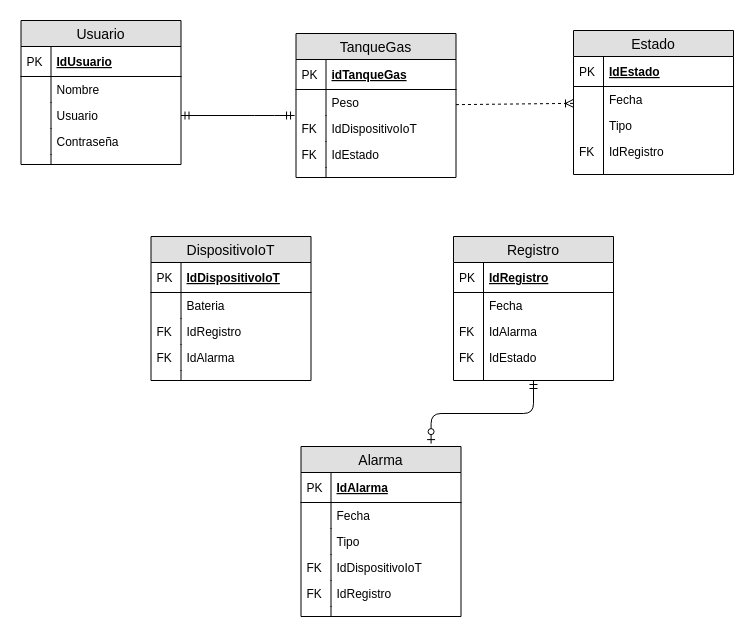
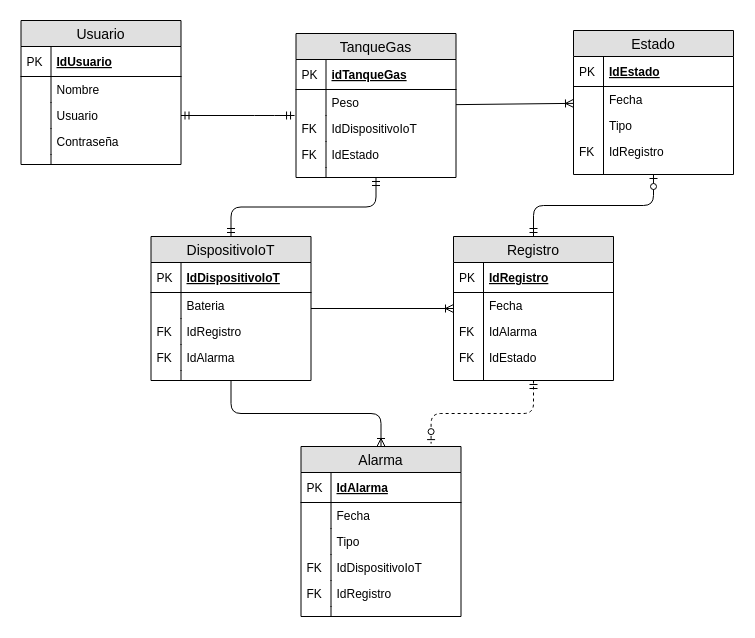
(514, 104) -> (514, 104)
none -> (593, 206)
none -> (303, 207)
none -> (383, 309)
none -> (306, 414)
(491, 414) -> (491, 414)
